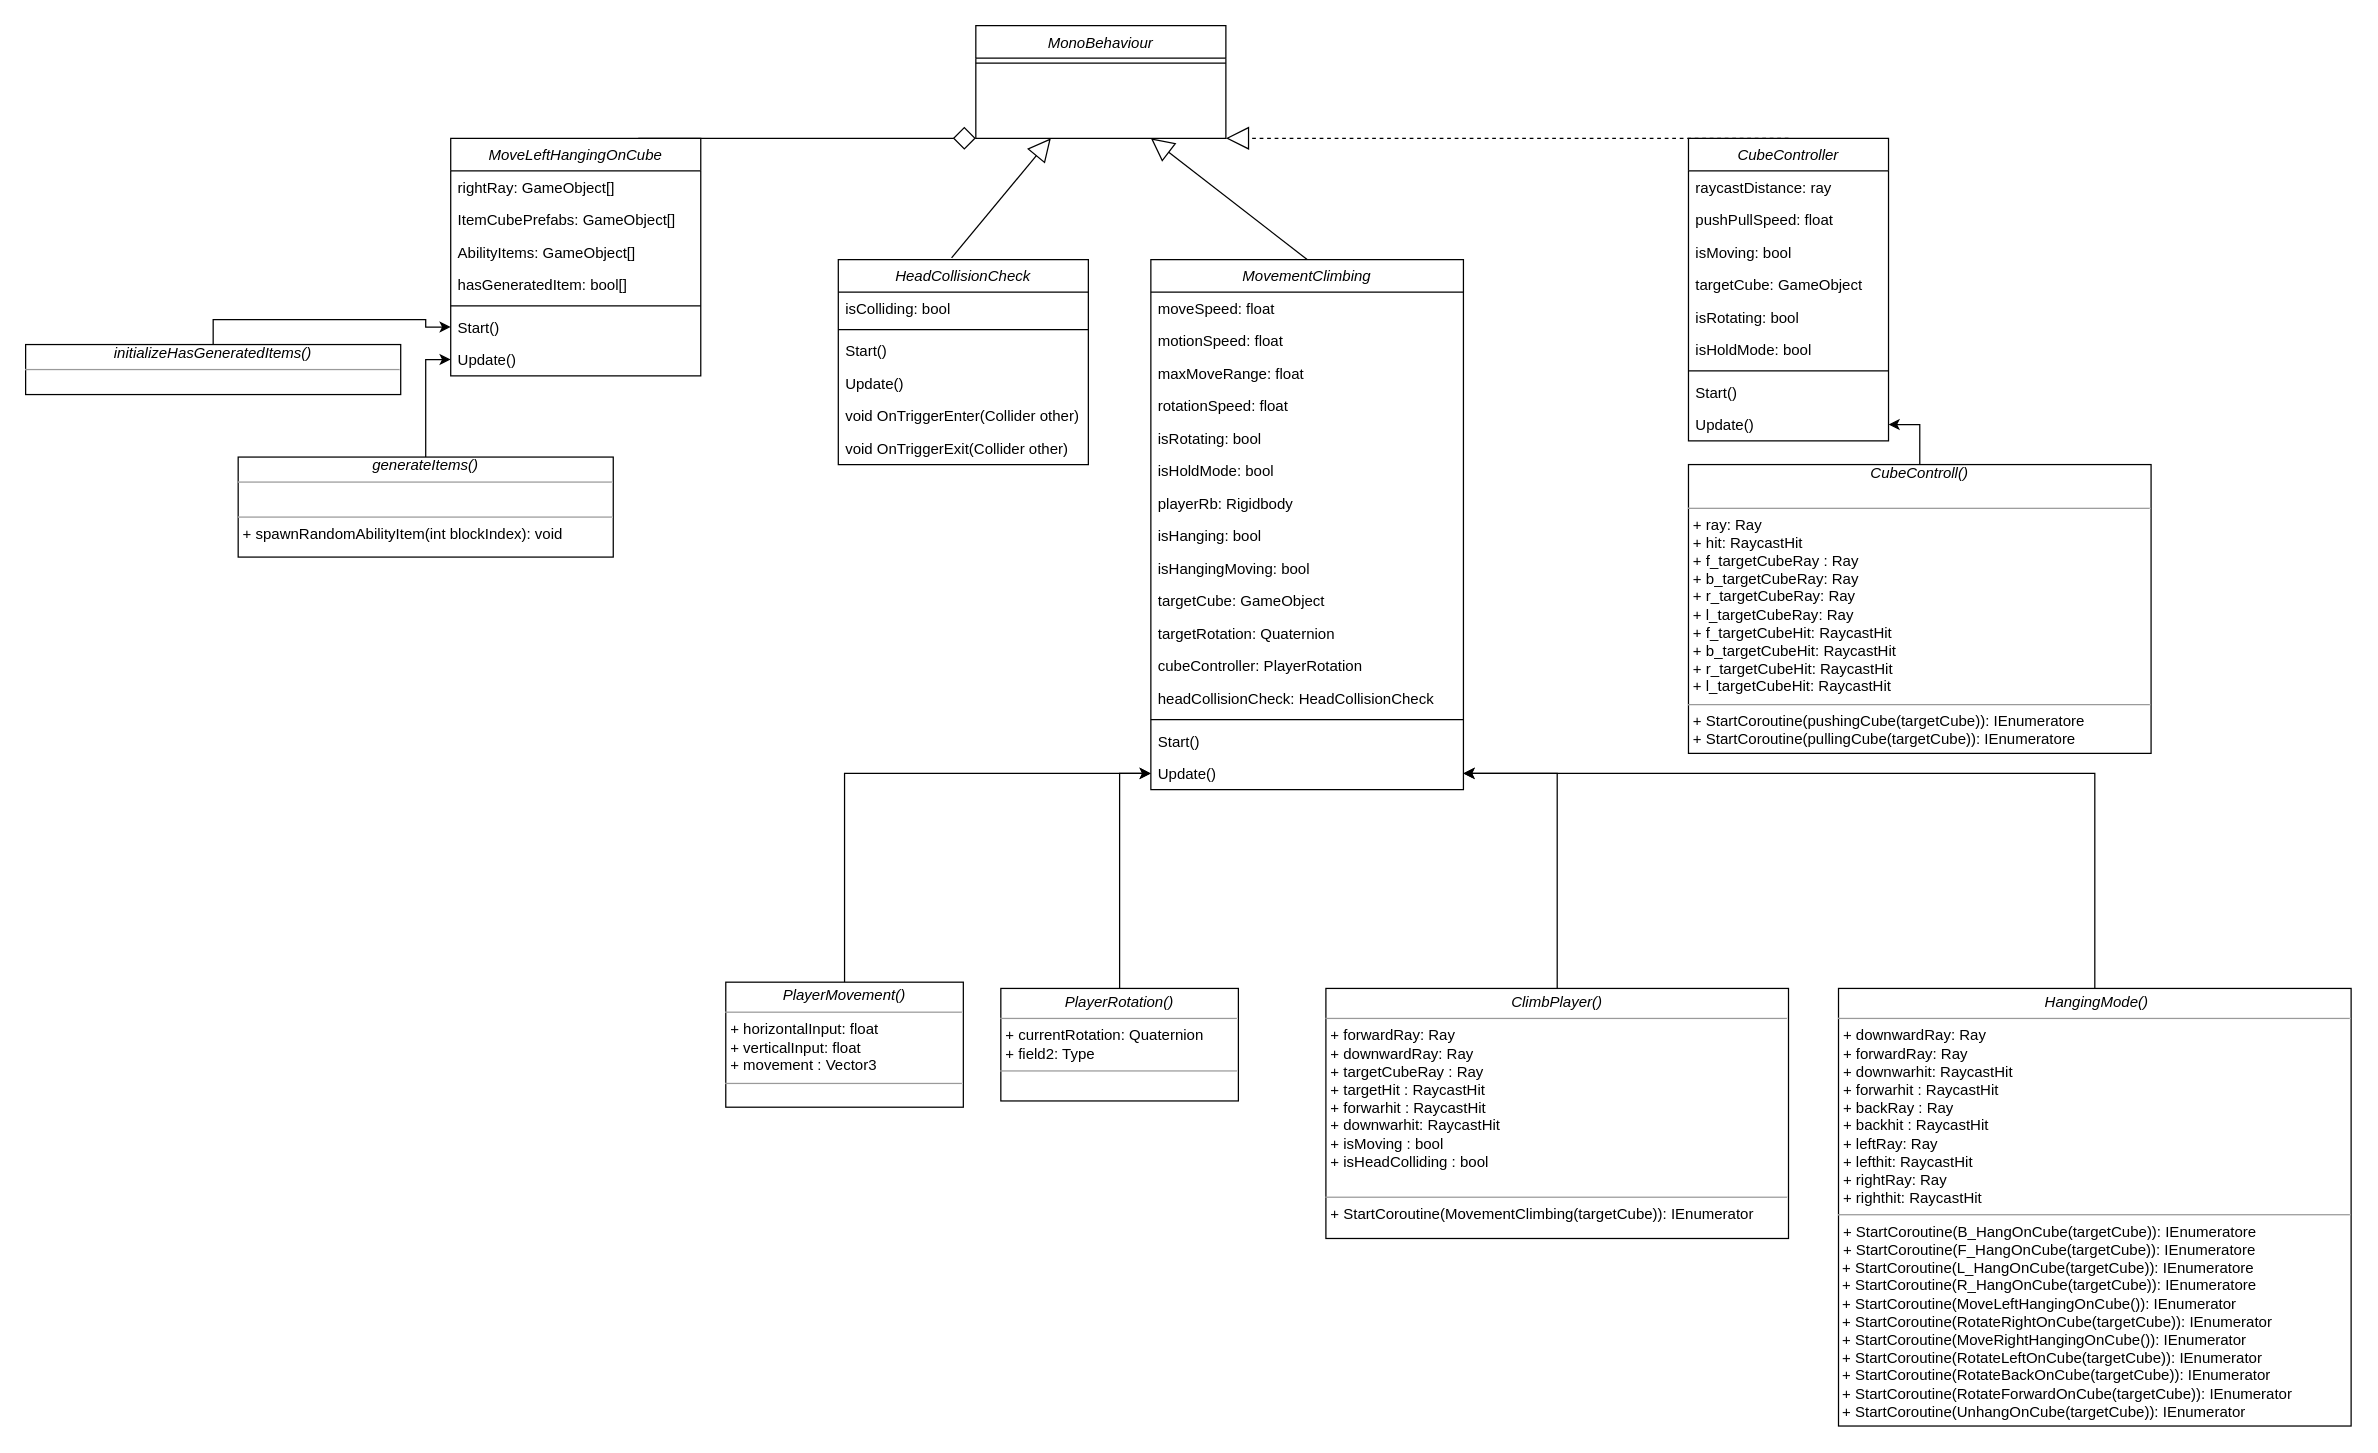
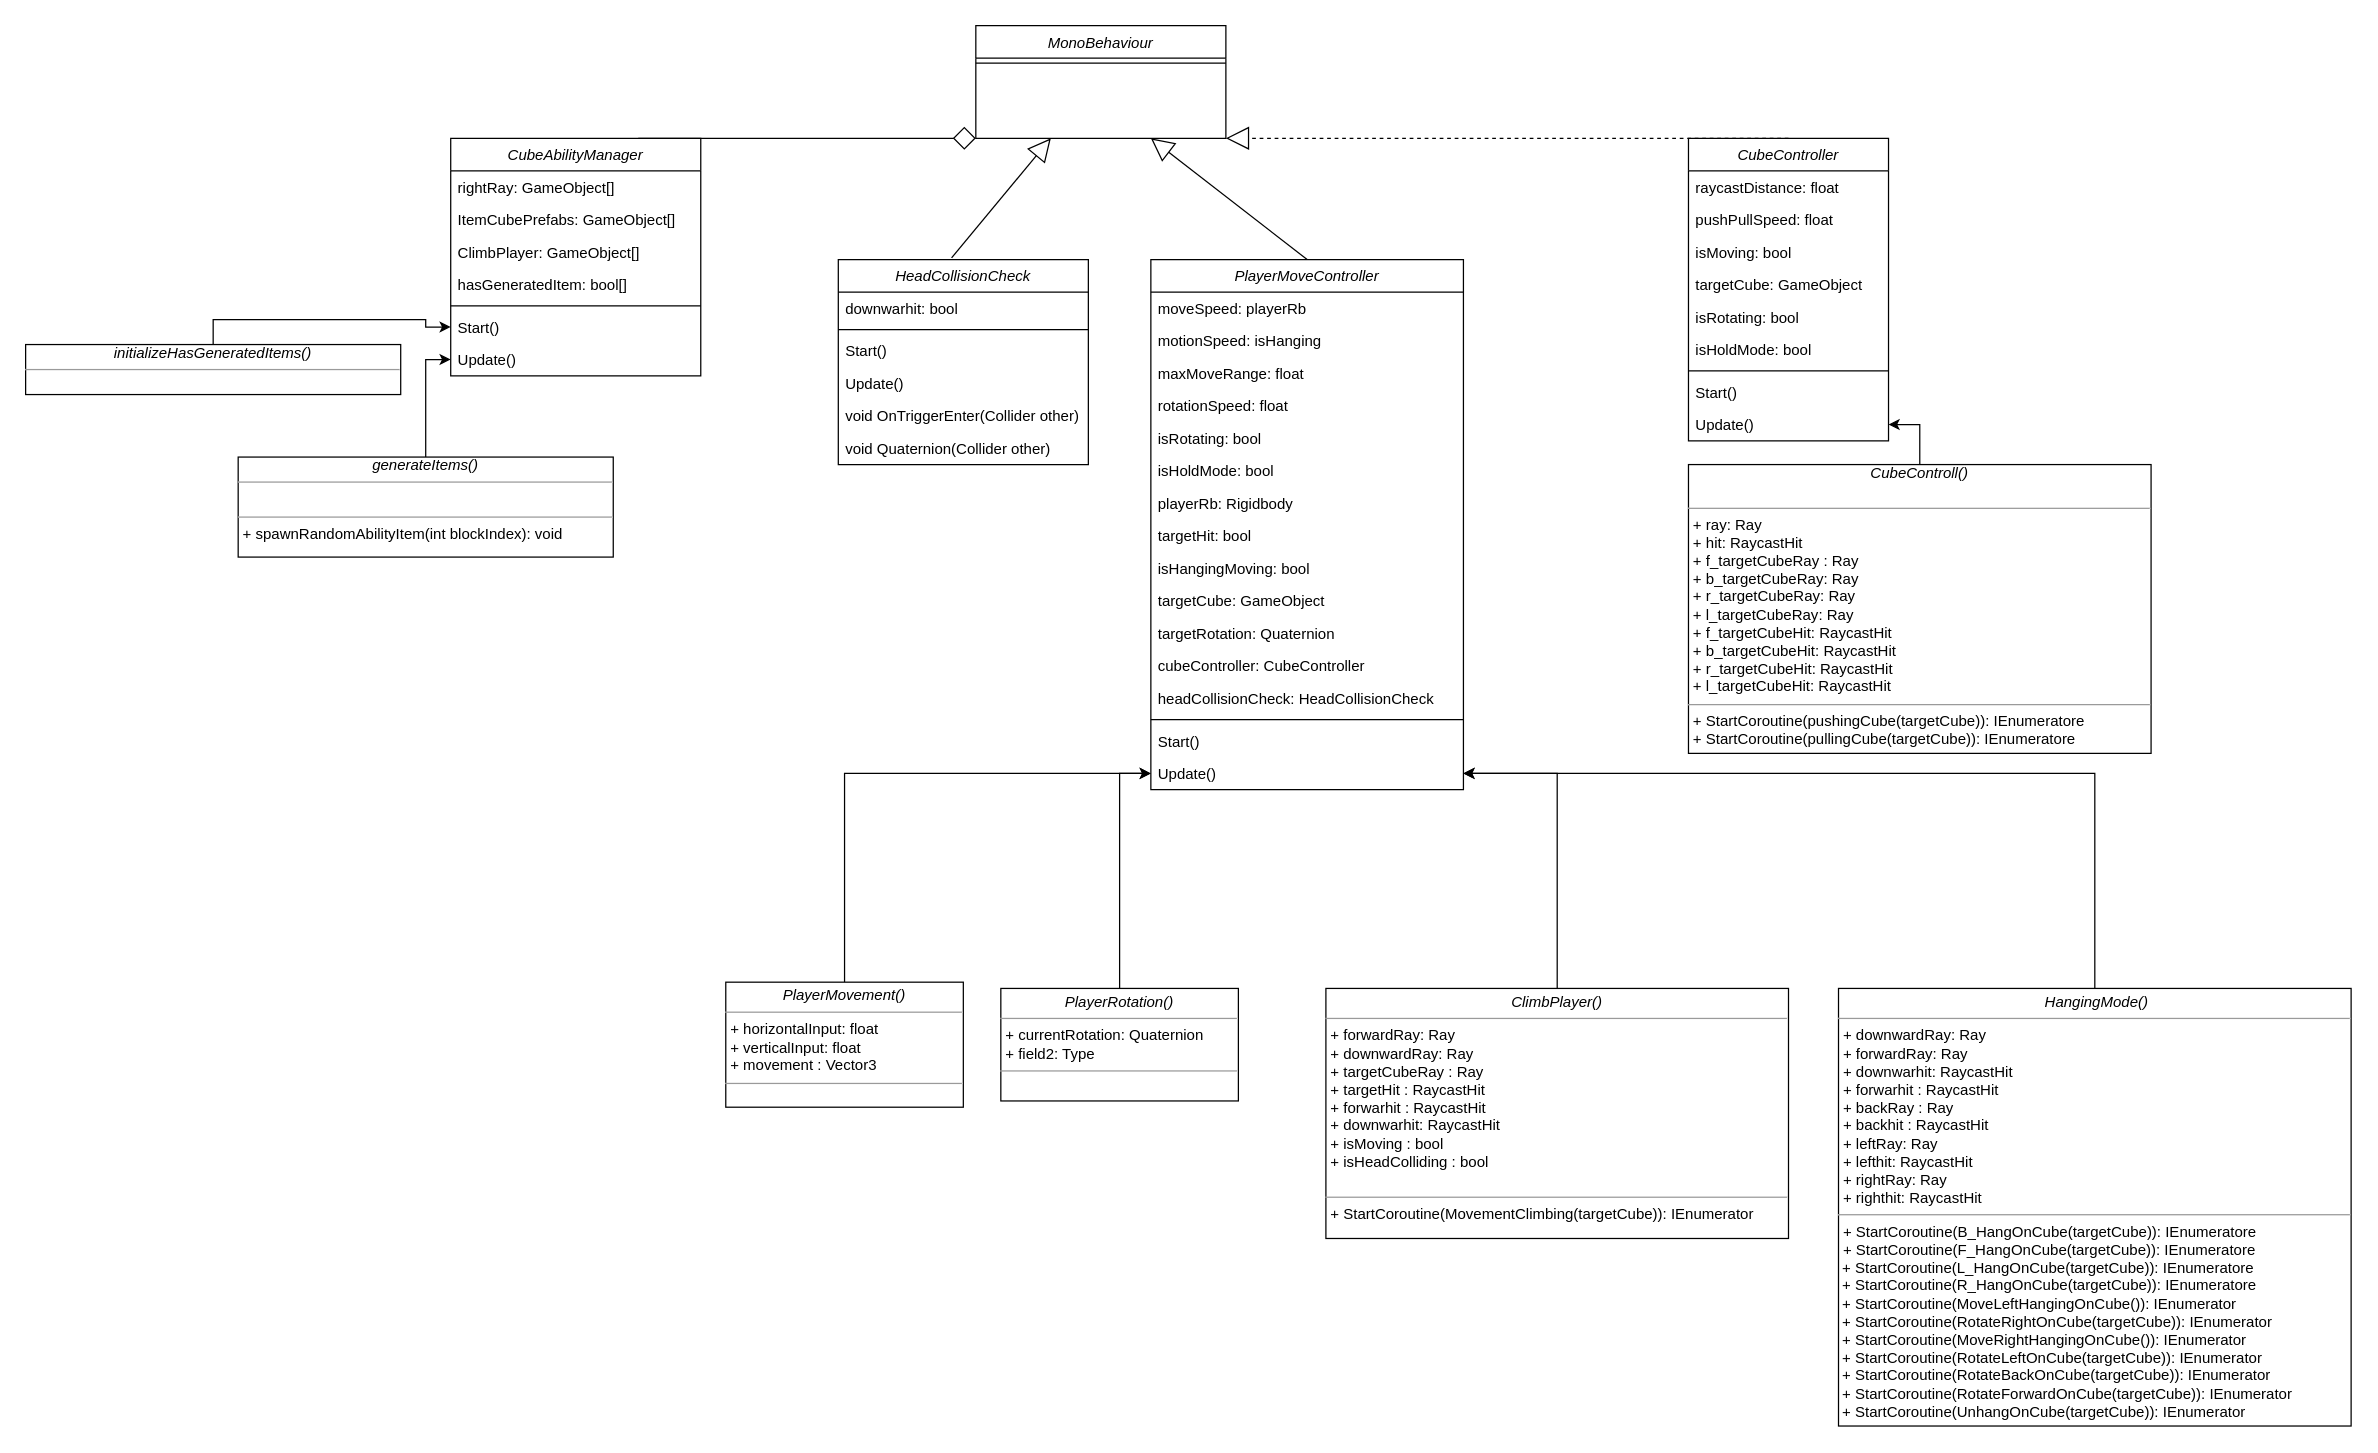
(575, 155) -> (575, 155)
(1773, 188) -> (1780, 188)
(557, 253) -> (553, 253)
(1306, 276) -> (1306, 276)
(901, 309) -> (904, 309)
(1219, 309) -> (1231, 309)
(1225, 341) -> (1240, 341)
(972, 449) -> (962, 449)
(1211, 536) -> (1213, 536)
(1272, 666) -> (1272, 666)
